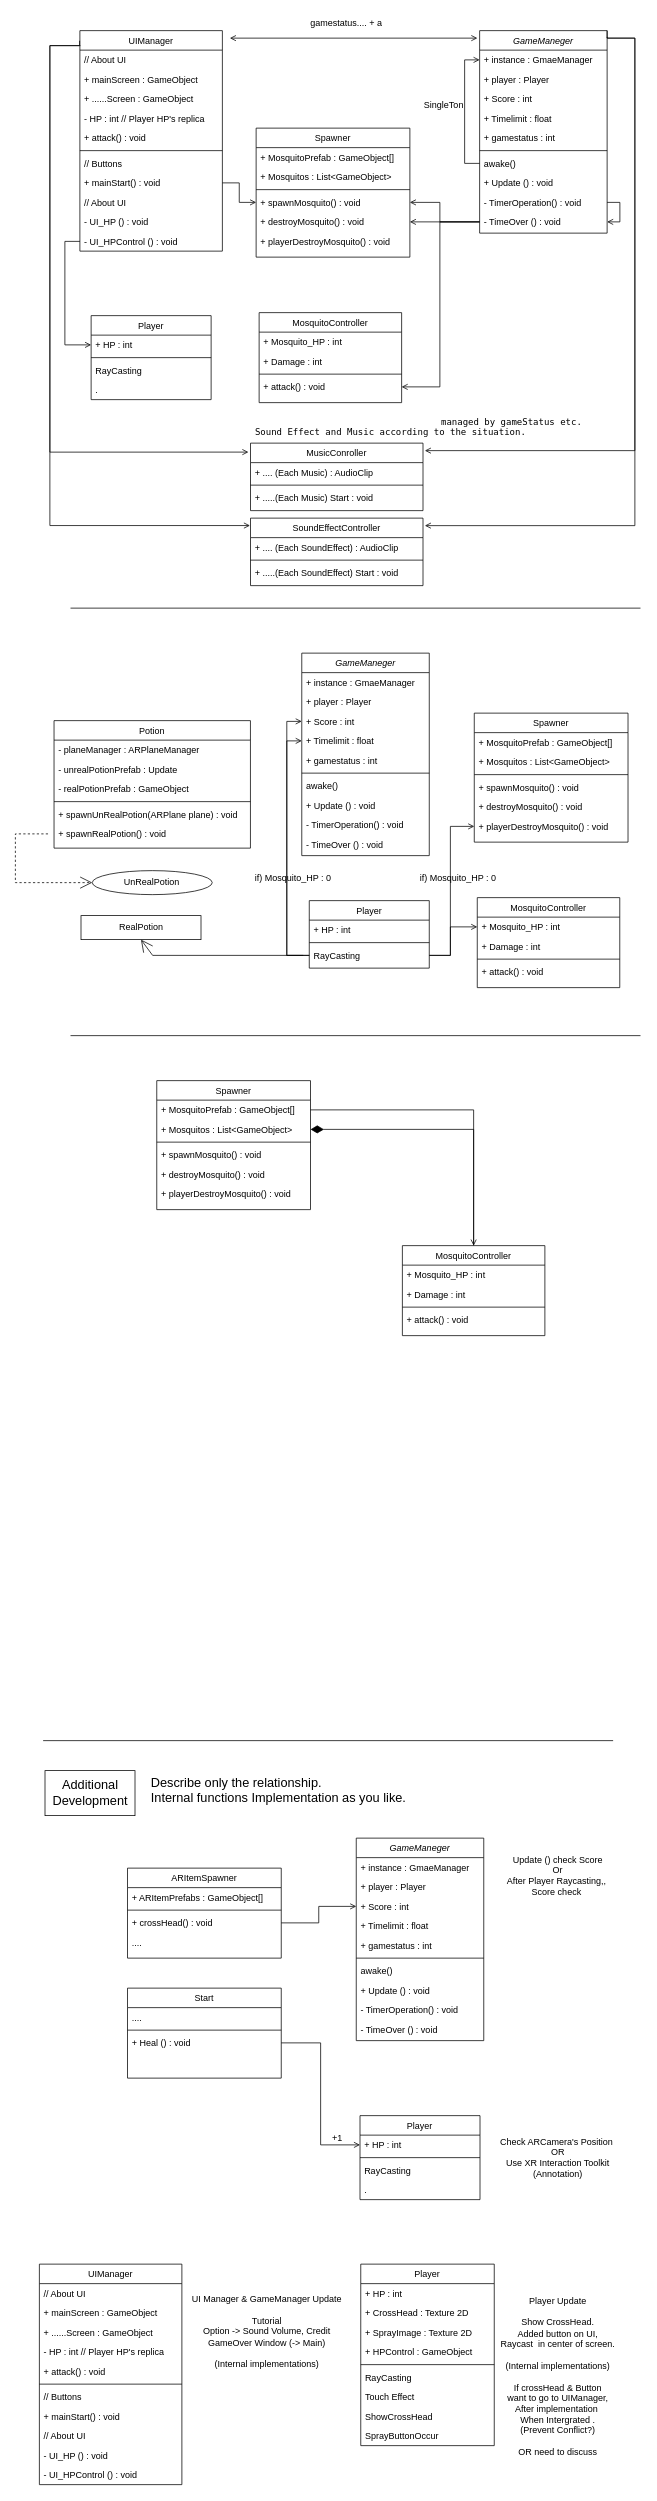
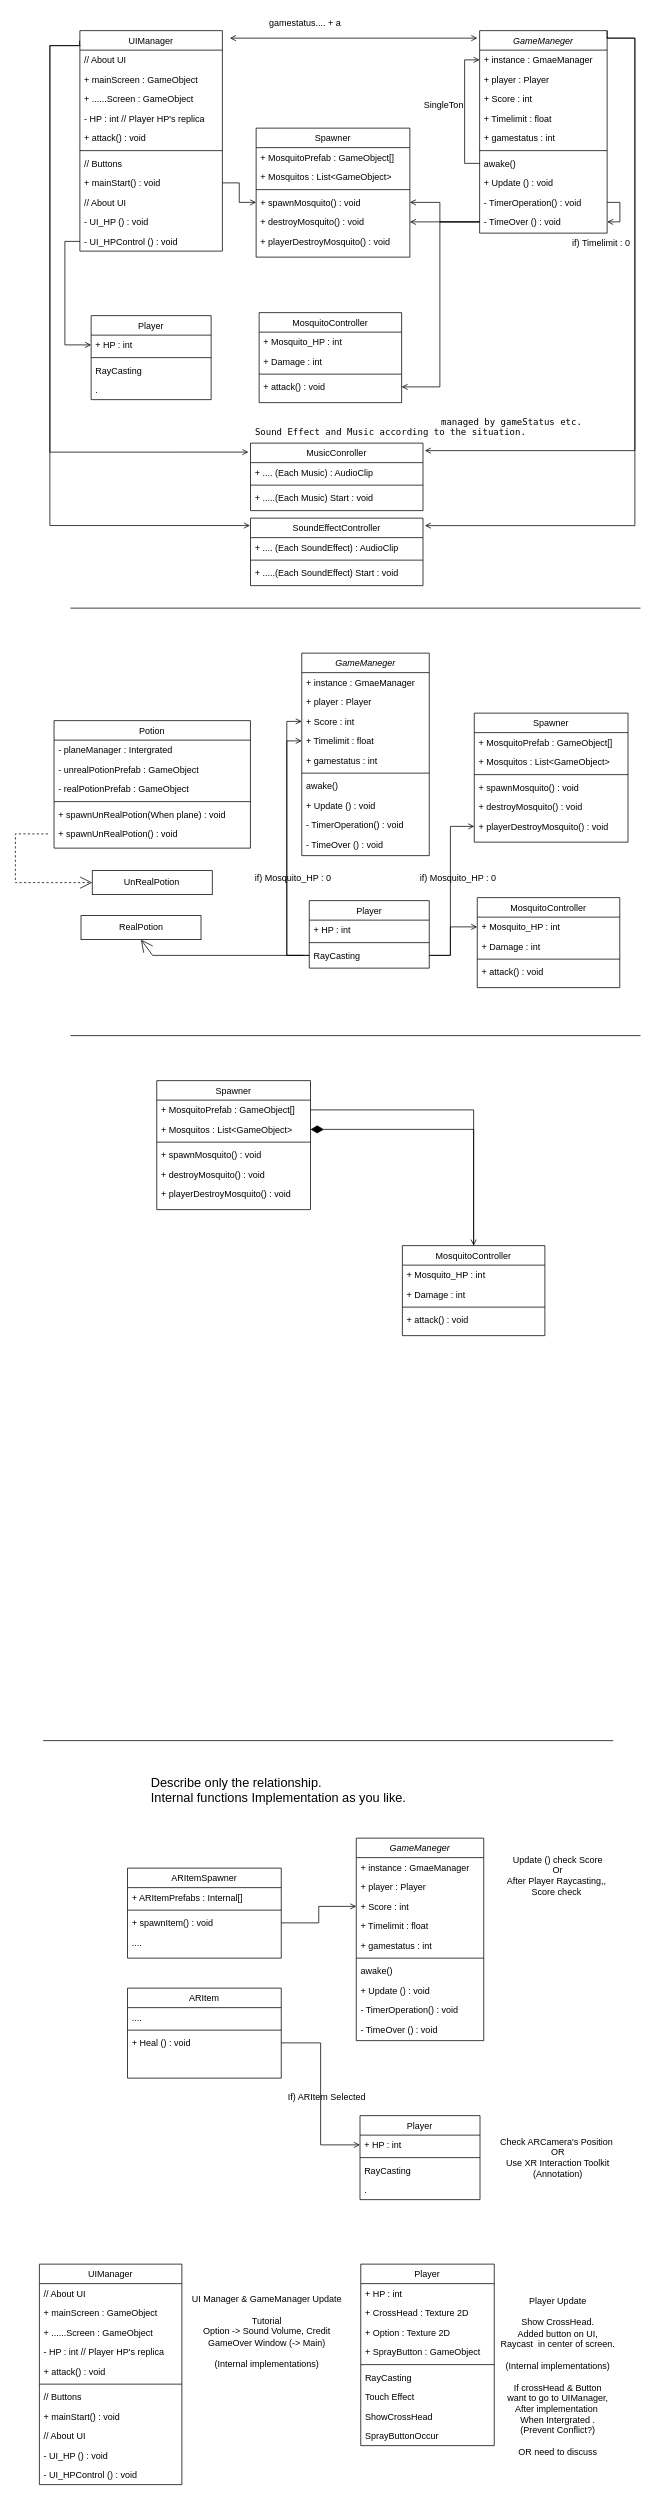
(346, 23) -> (305, 23)
none -> (601, 243)
(129, 750) -> (123, 750)
(124, 770) -> (134, 770)
(150, 815) -> (143, 815)
(116, 834) -> (121, 834)
(152, 882) -> (152, 882)
(90, 1793) -> none
(203, 1898) -> (196, 1898)
(176, 1923) -> (176, 1923)
(204, 1998) -> (204, 1998)
none -> (326, 2097)
(337, 2138) -> none
(422, 2333) -> (411, 2333)
(420, 2352) -> (426, 2352)
